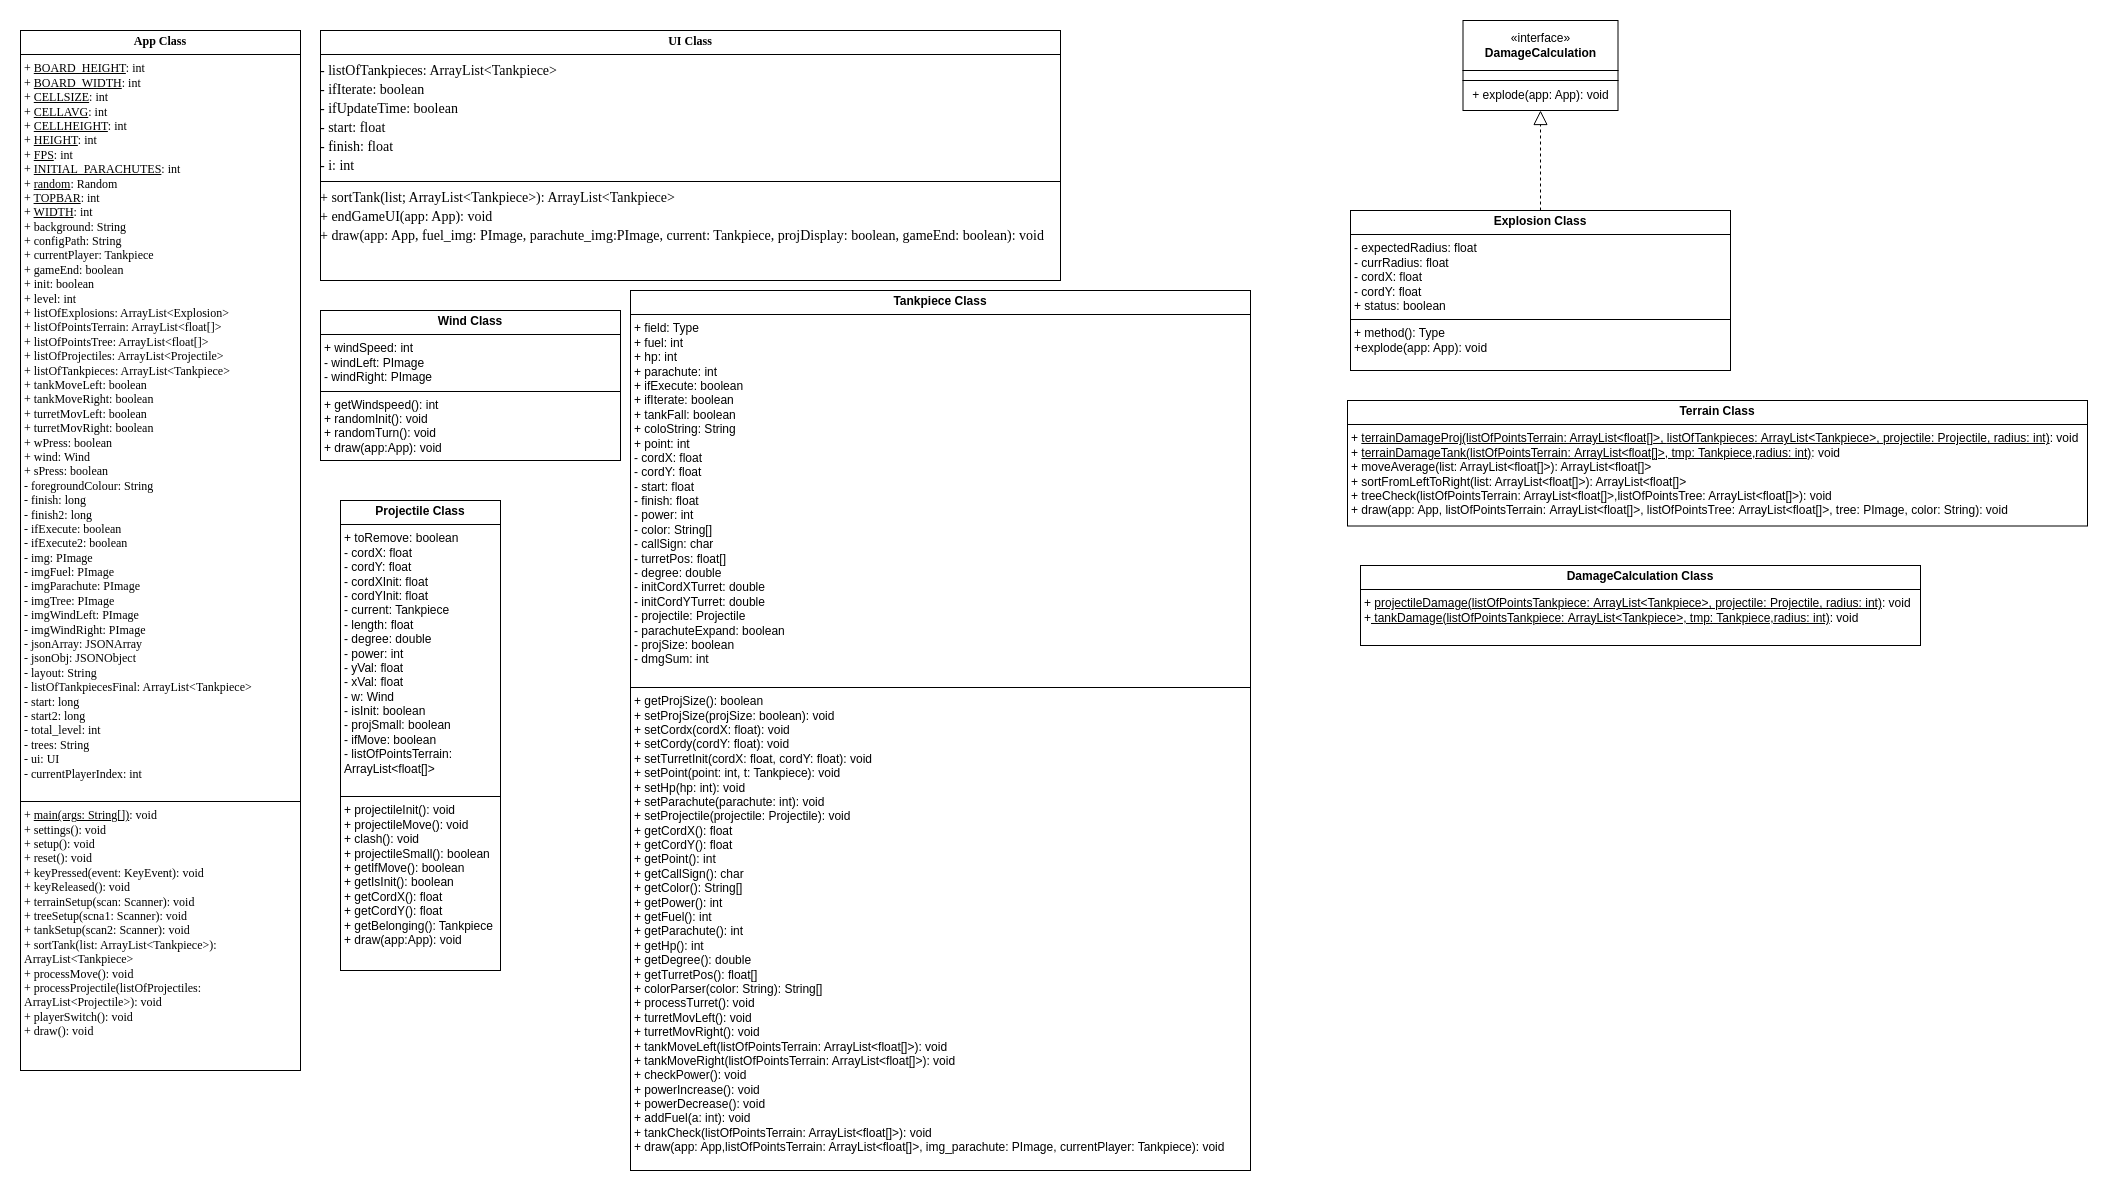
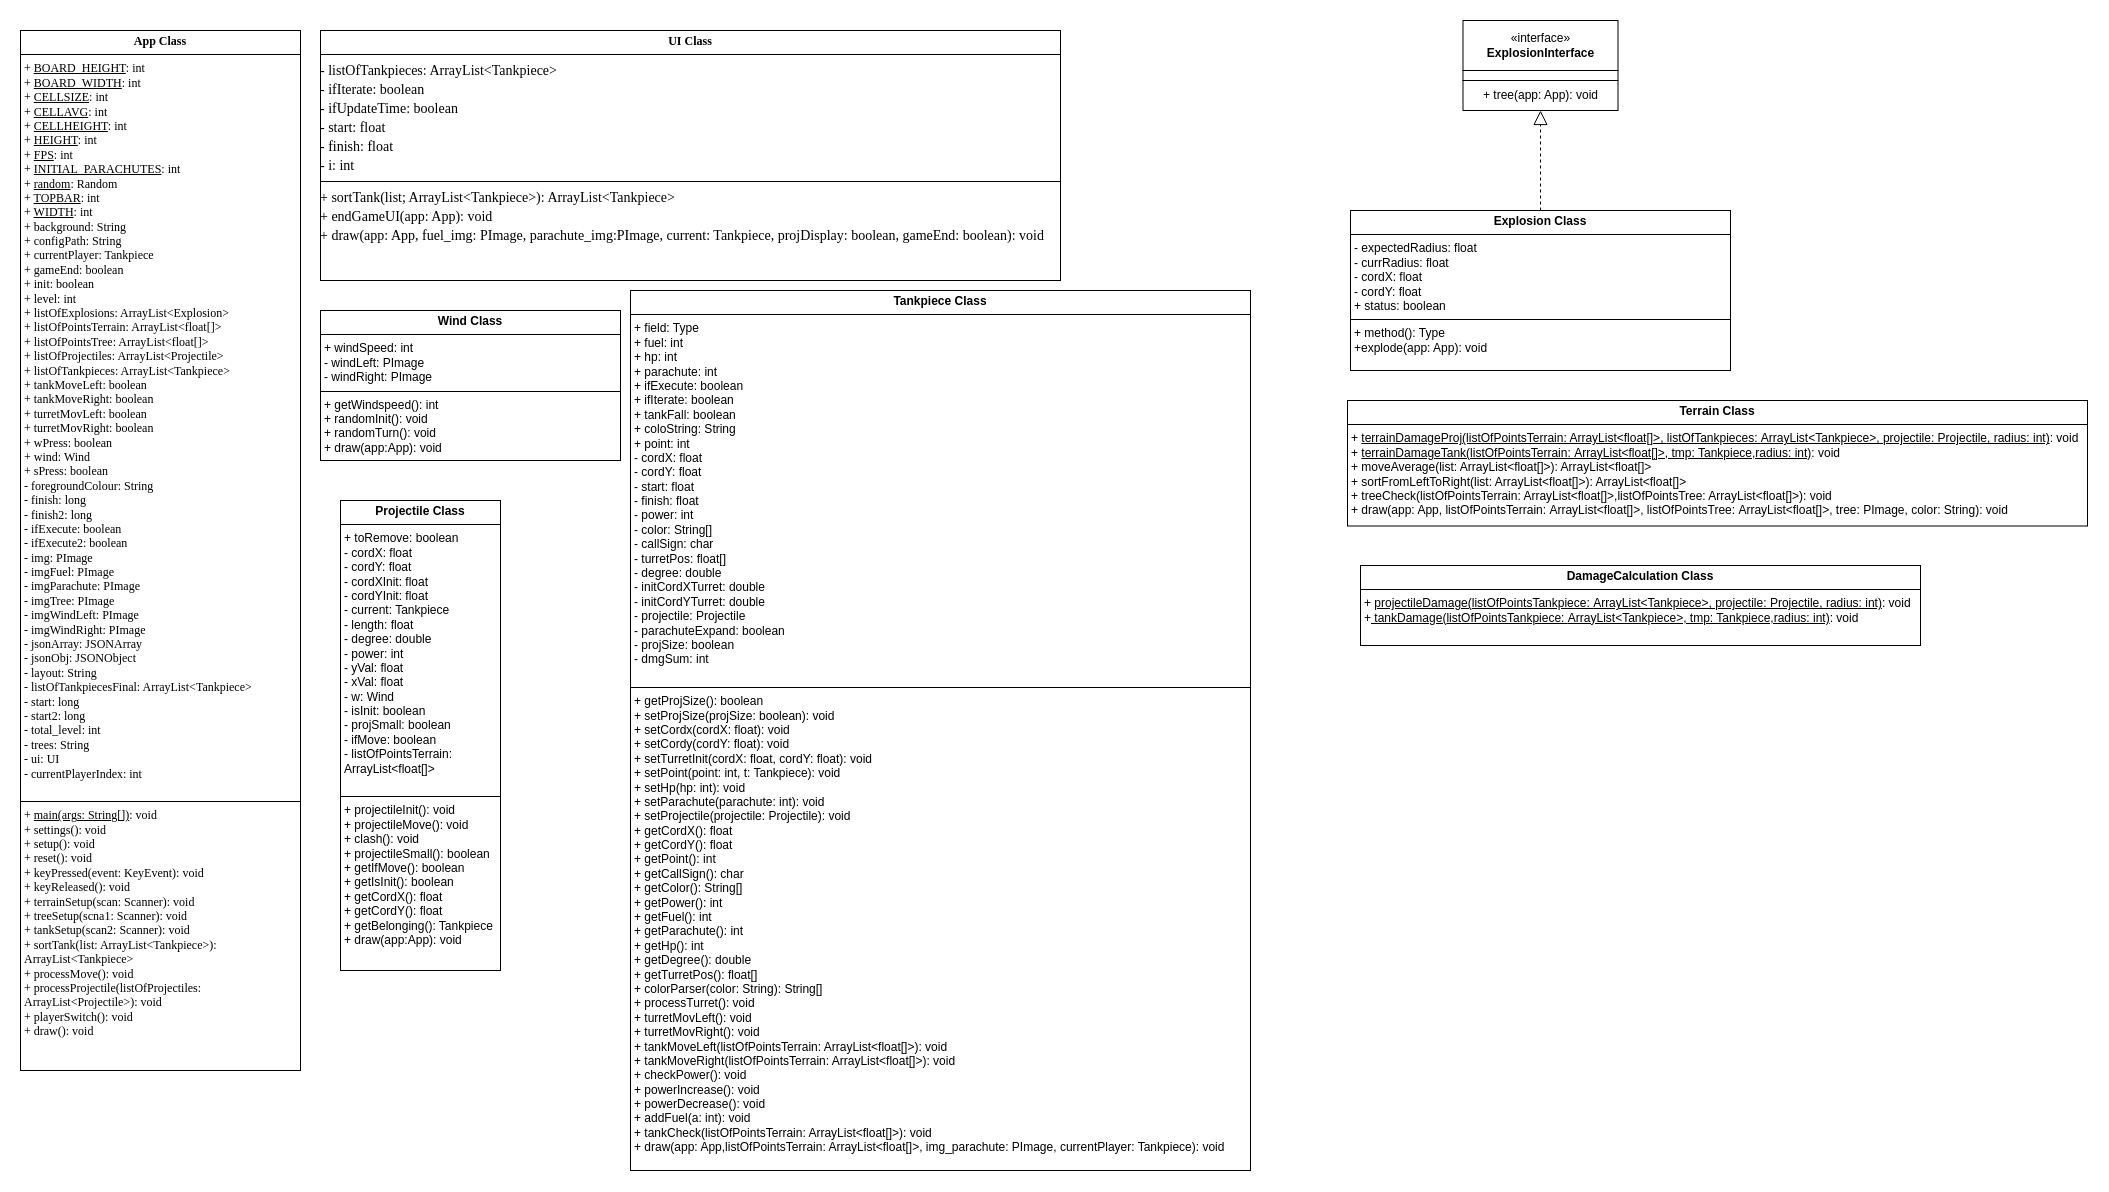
(1541, 46) -> (1541, 46)
(1541, 96) -> (1541, 96)
